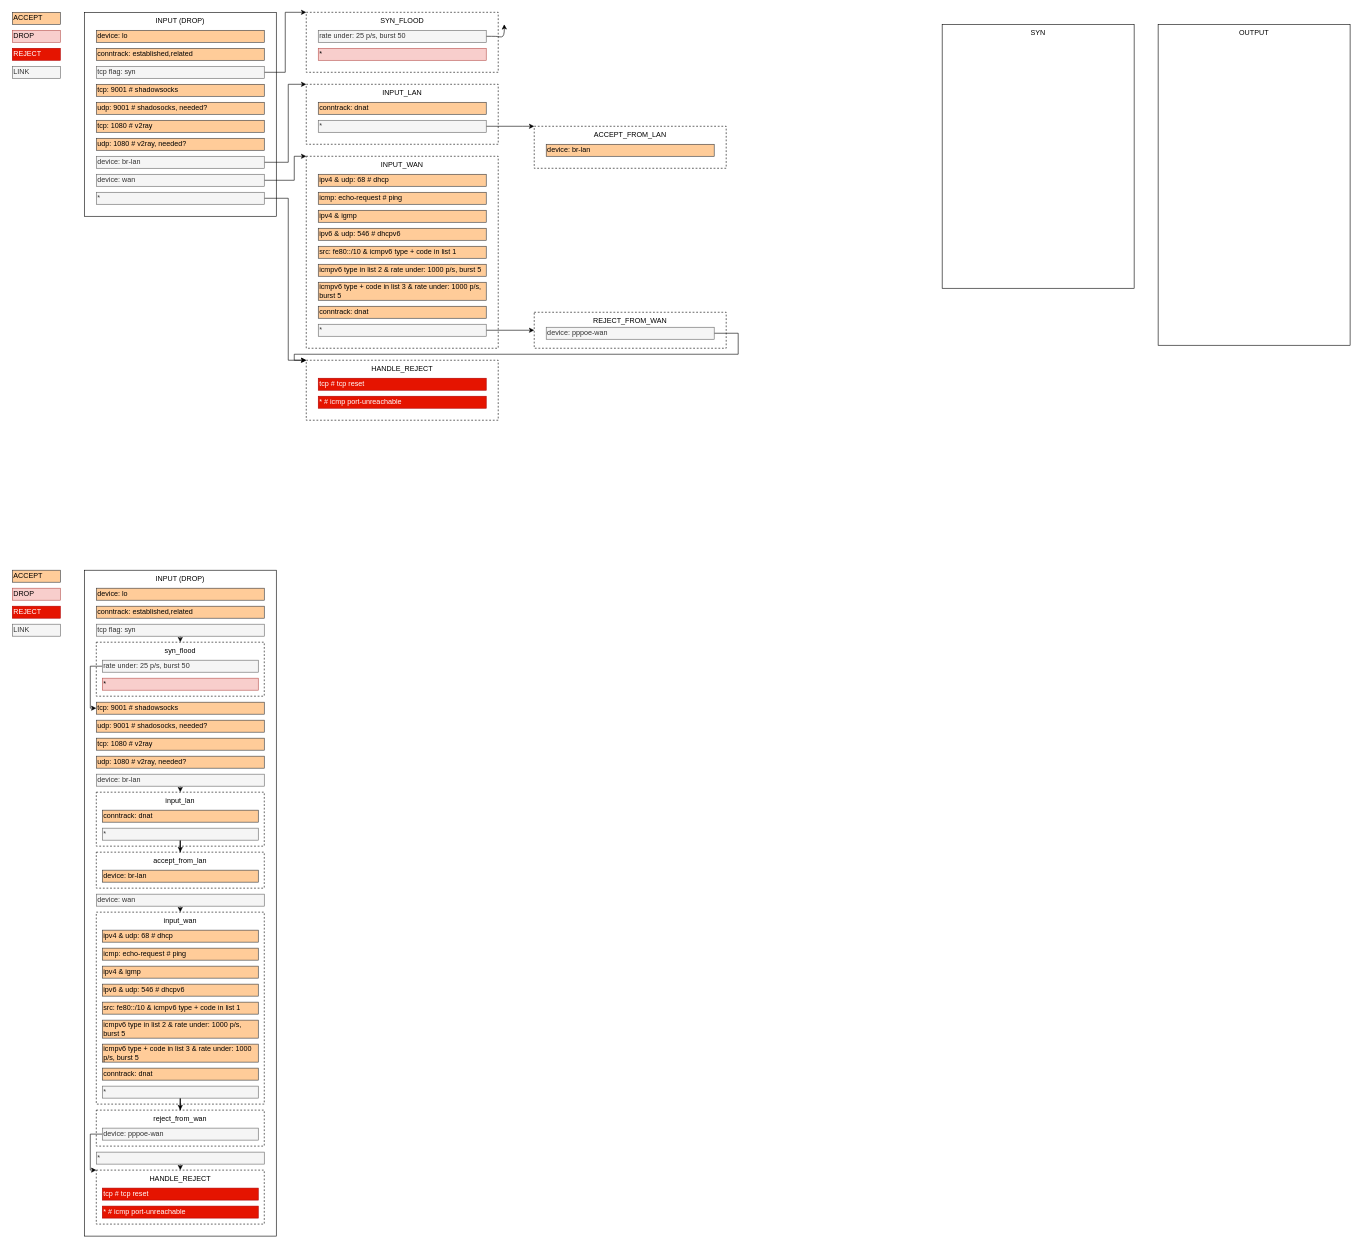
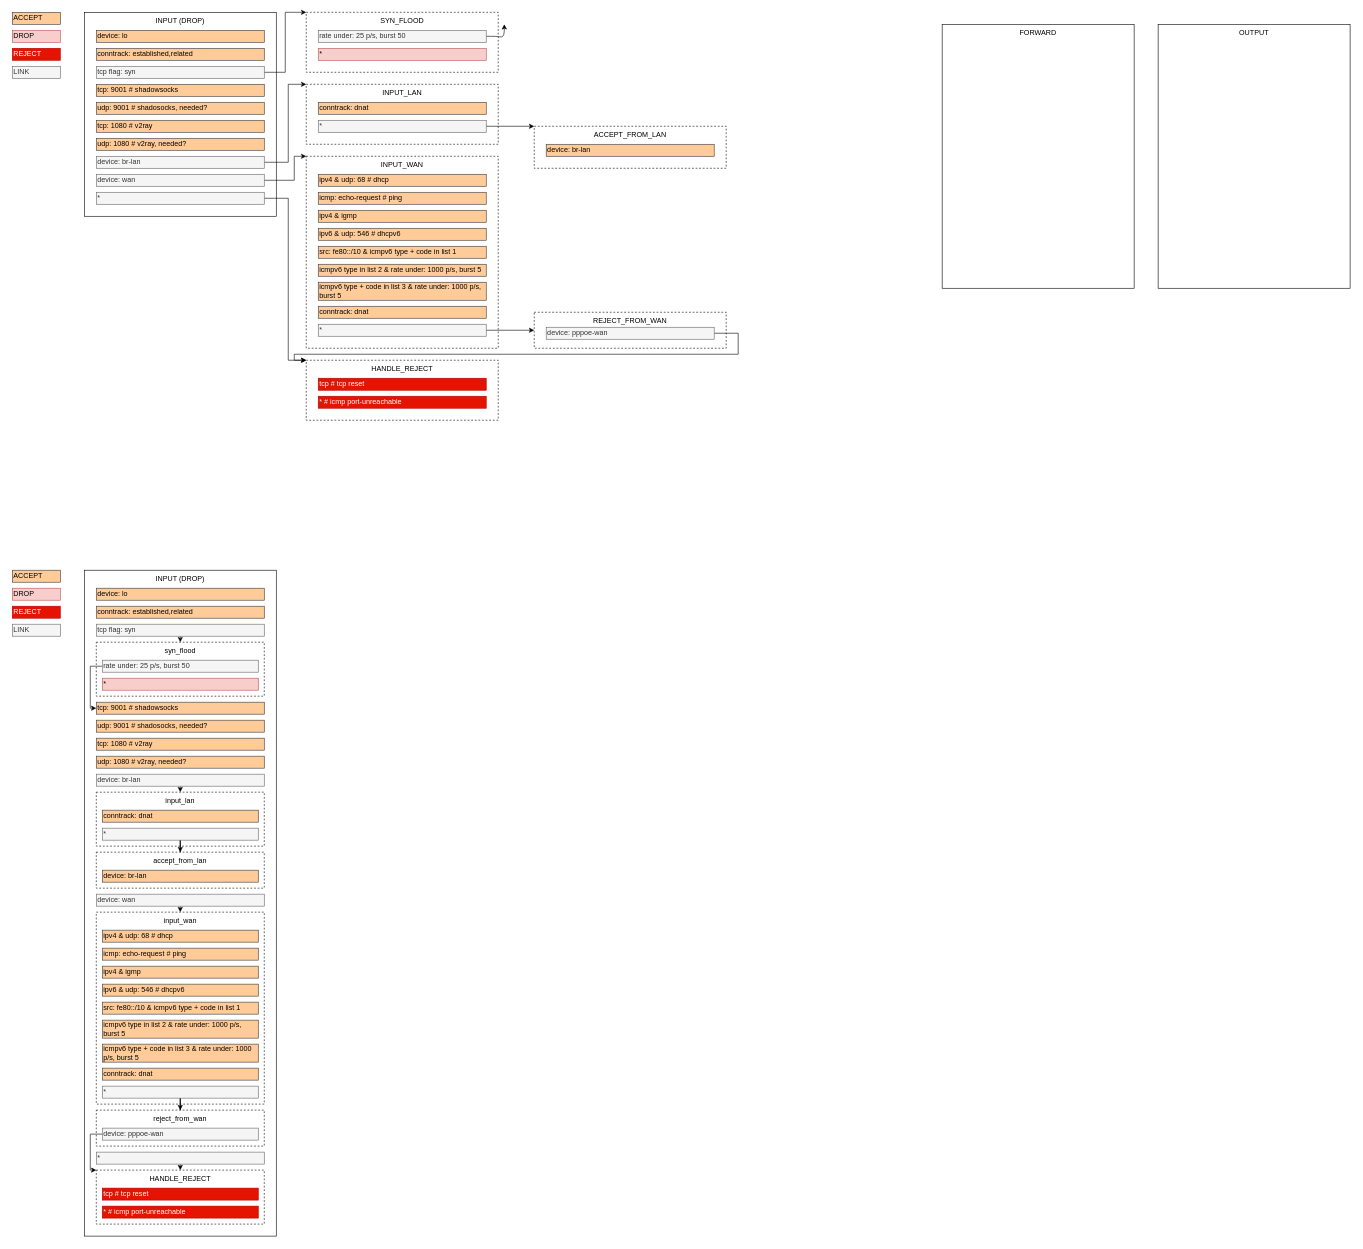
(1038, 33) -> (1038, 33)
(1254, 185) -> (1254, 156)
